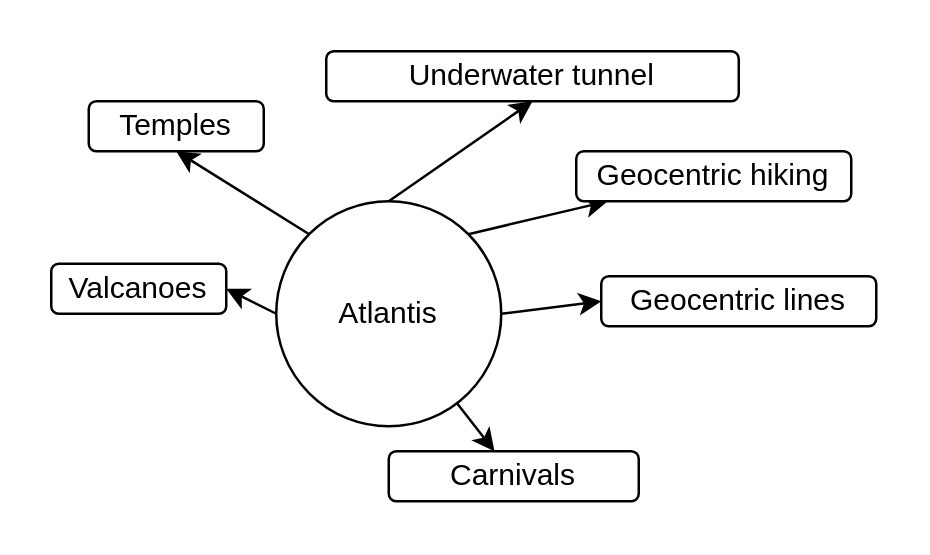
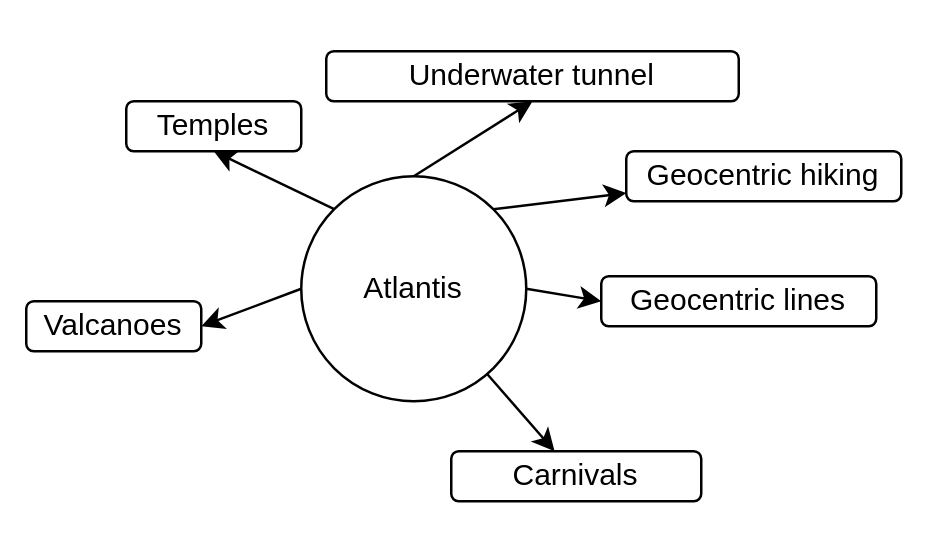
(176, 126) -> (214, 126)
(714, 176) -> (764, 176)
(139, 289) -> (114, 326)
(389, 314) -> (414, 289)
(514, 476) -> (576, 476)
